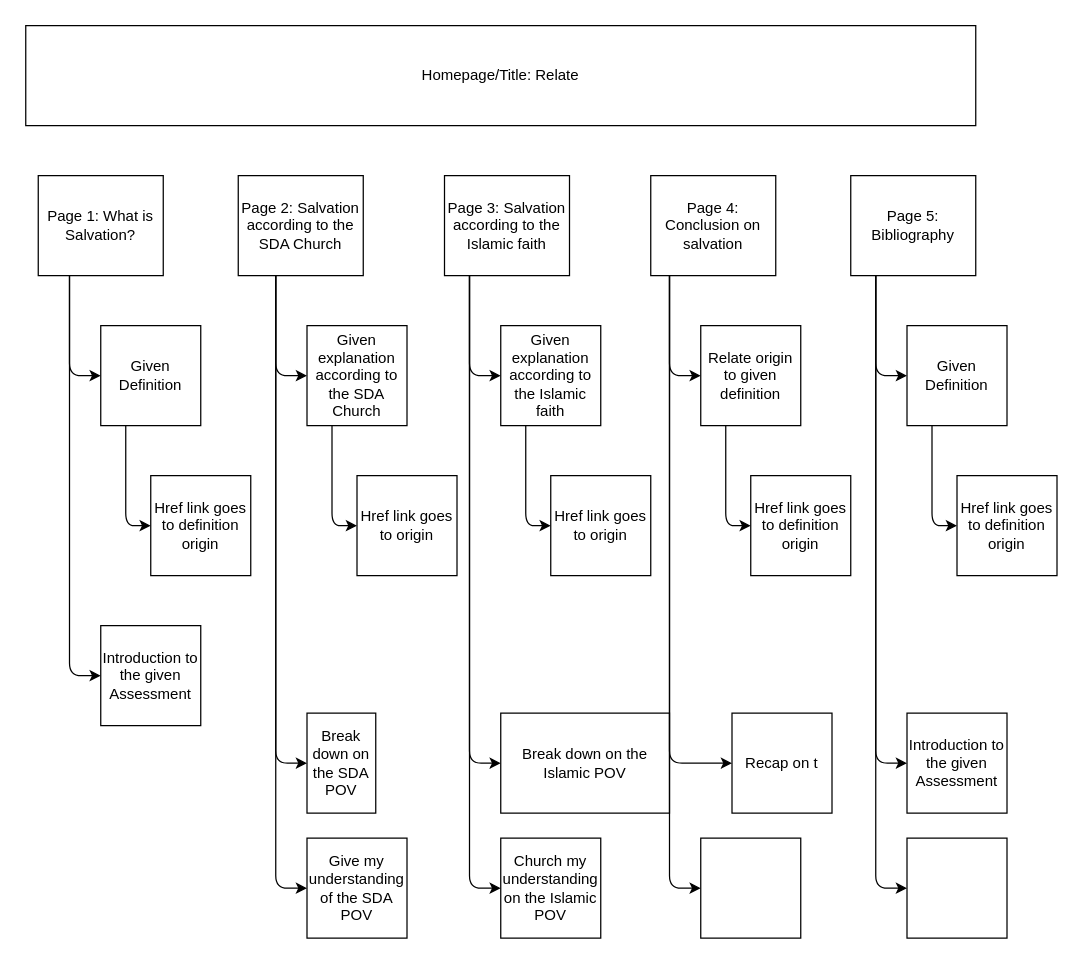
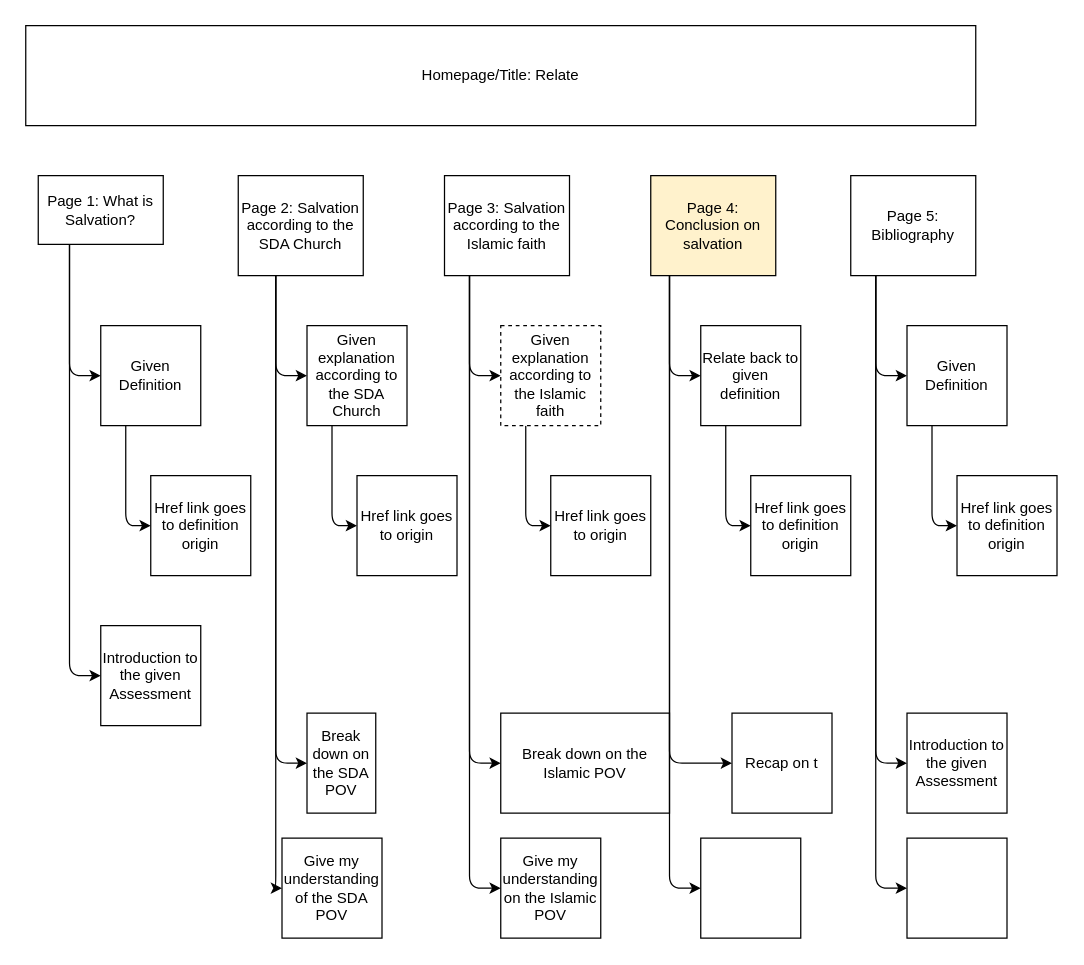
(101, 226) -> (101, 210)
(713, 226) -> (713, 226)
(551, 376) -> (551, 376)
(751, 376) -> (751, 376)
(357, 888) -> (332, 888)
(551, 888) -> (551, 888)
